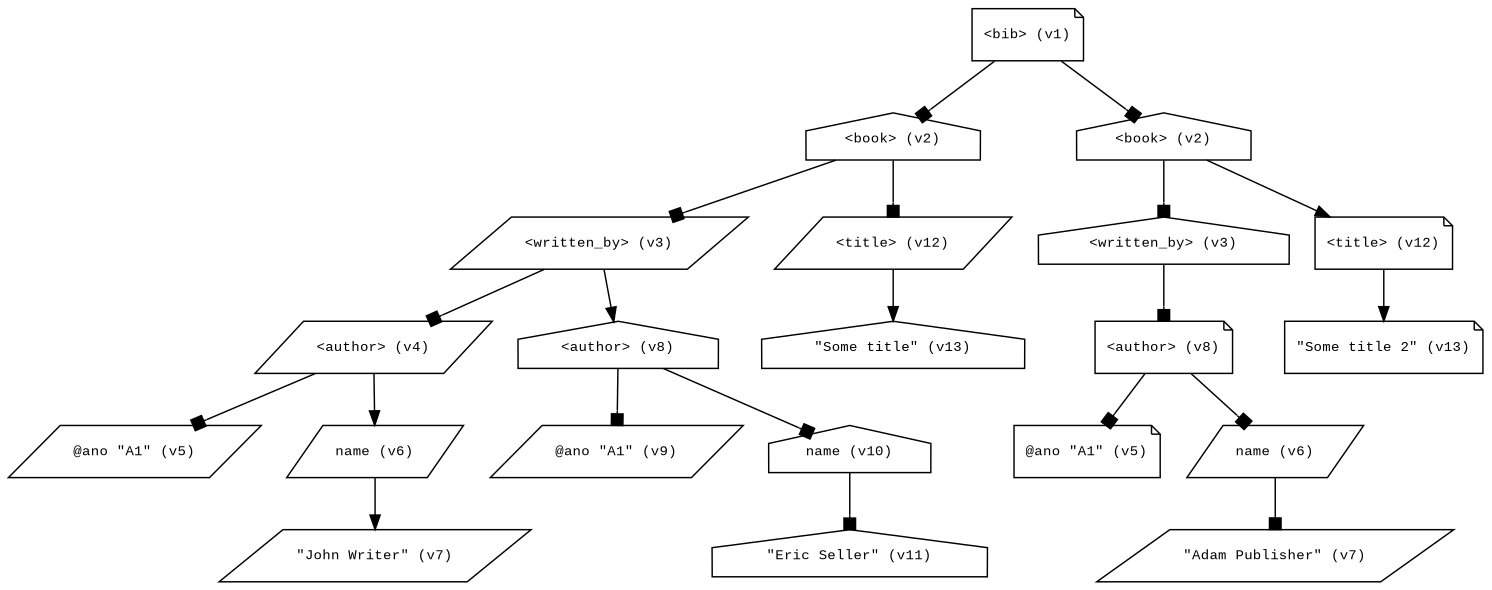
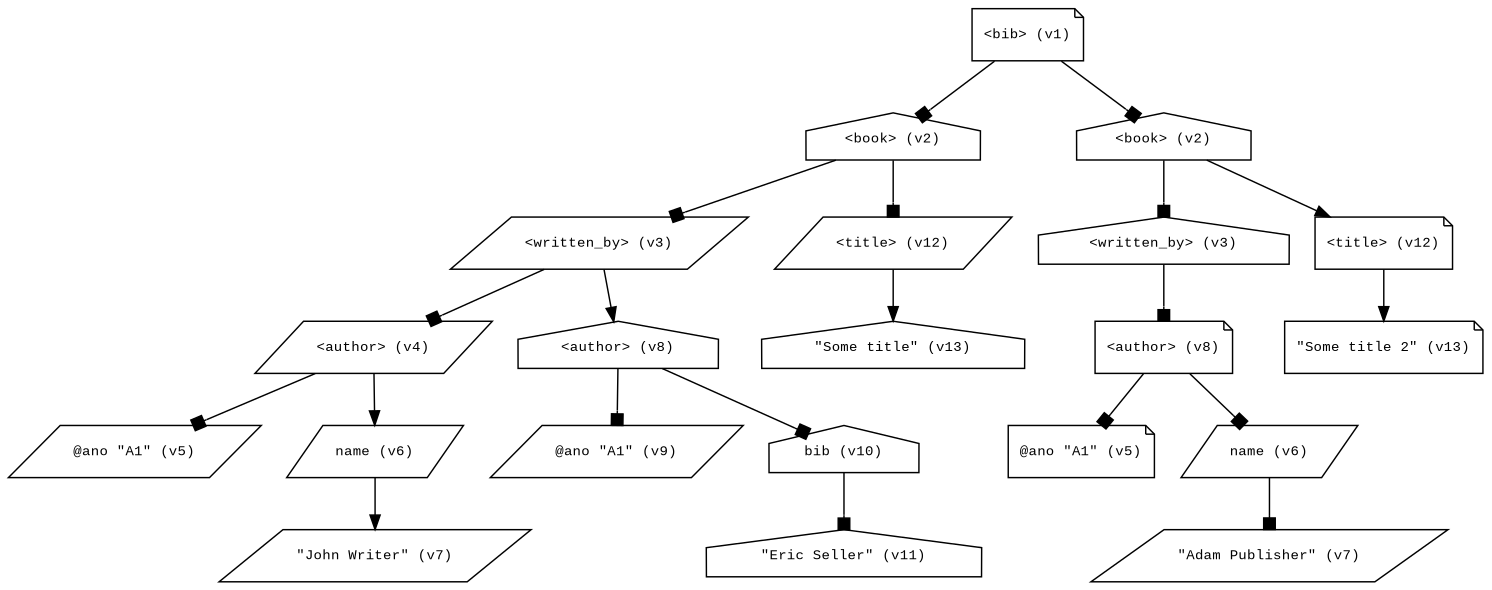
(850, 452) -> (844, 452)
